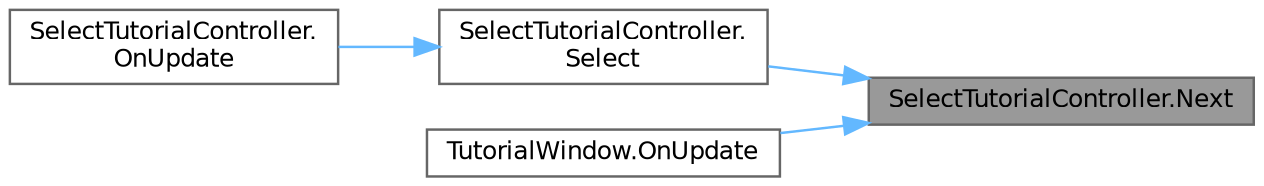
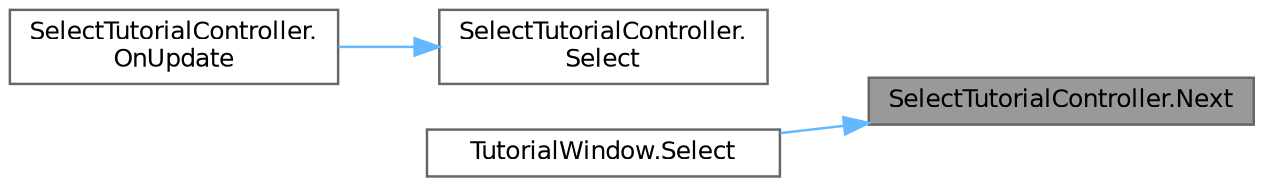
(806, 71) -> none
(603, 153) -> (603, 153)
